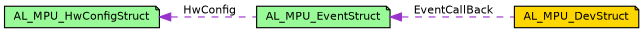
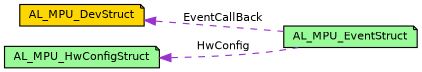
(458, 17) -> (220, 26)
